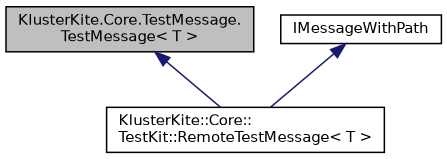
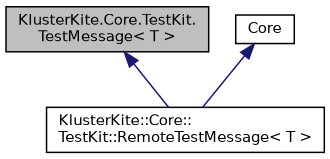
(130, 29) -> (107, 29)
(361, 29) -> (265, 29)
